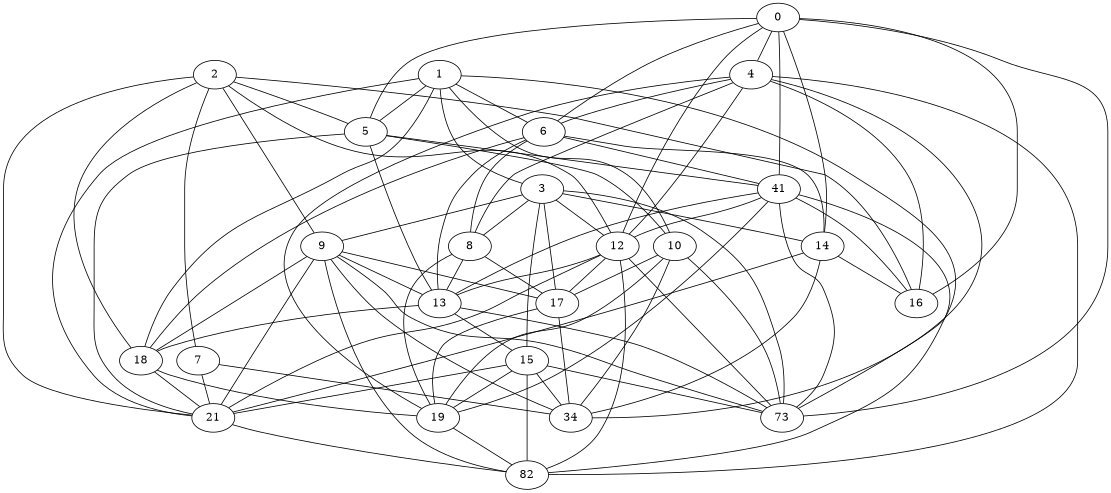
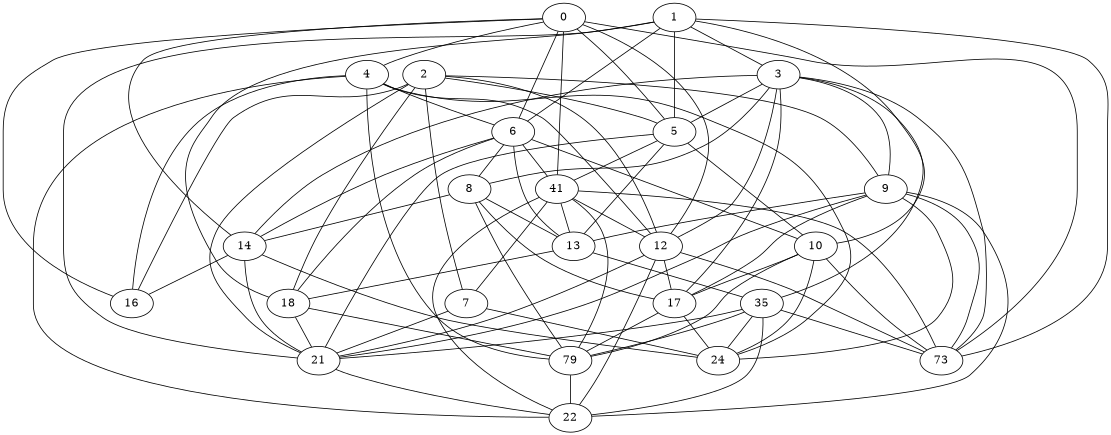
none -> (726, 103)
(576, 147) -> (352, 219)
none -> (665, 189)
(857, 237) -> (512, 246)
(525, 276) -> none
(232, 303) -> none
(620, 340) -> none
(527, 361) -> (762, 303)
(438, 418) -> (570, 361)
(571, 418) -> (718, 361)
(527, 475) -> (570, 418)
